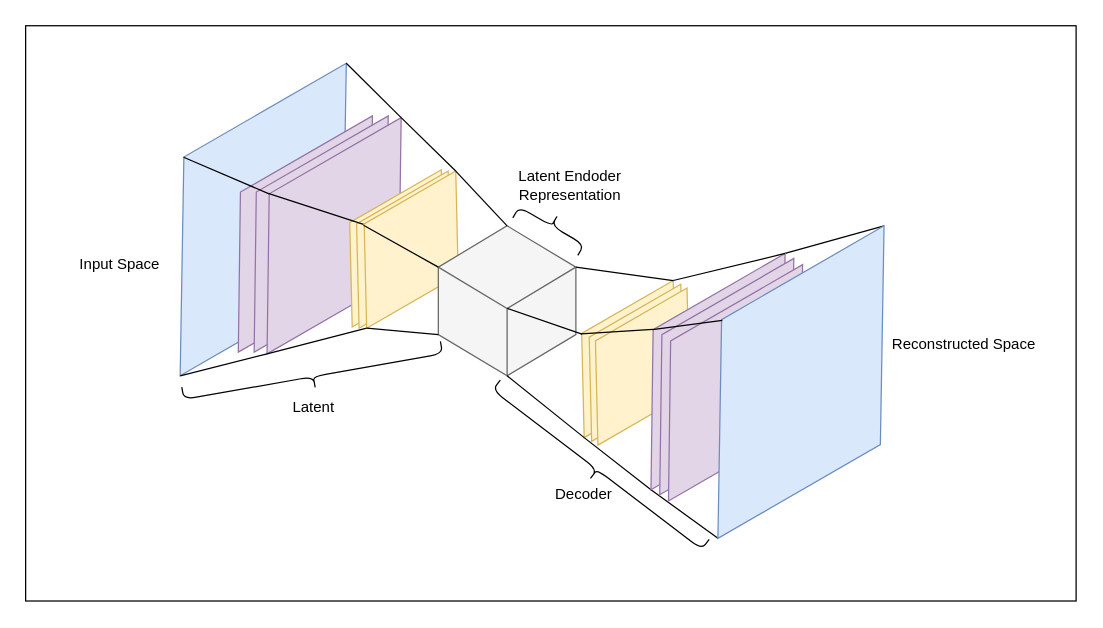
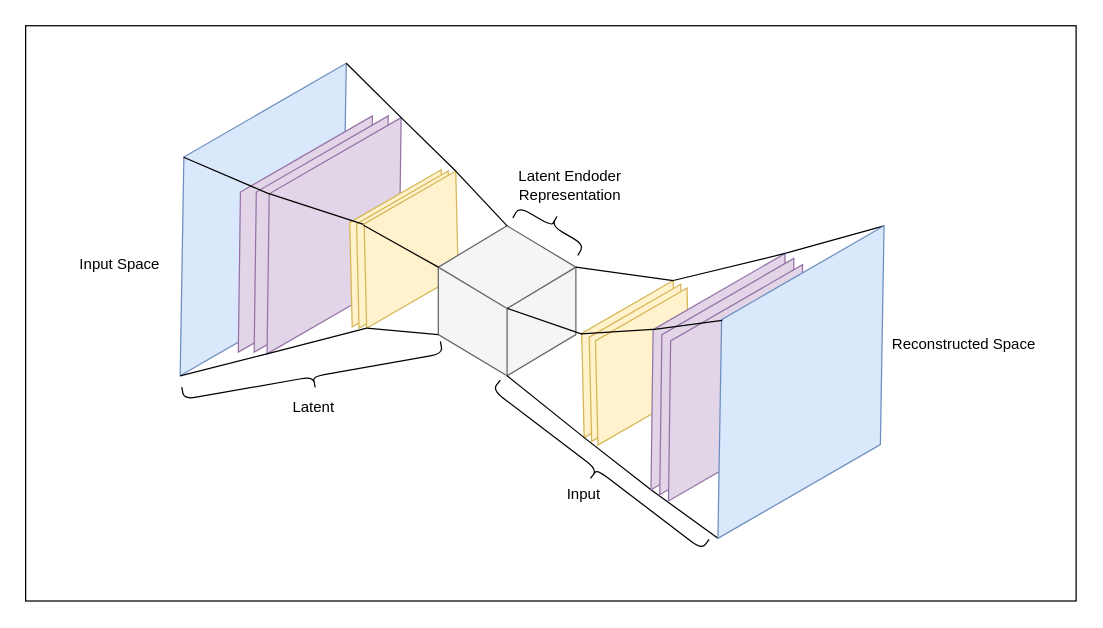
(584, 494) -> (584, 494)
